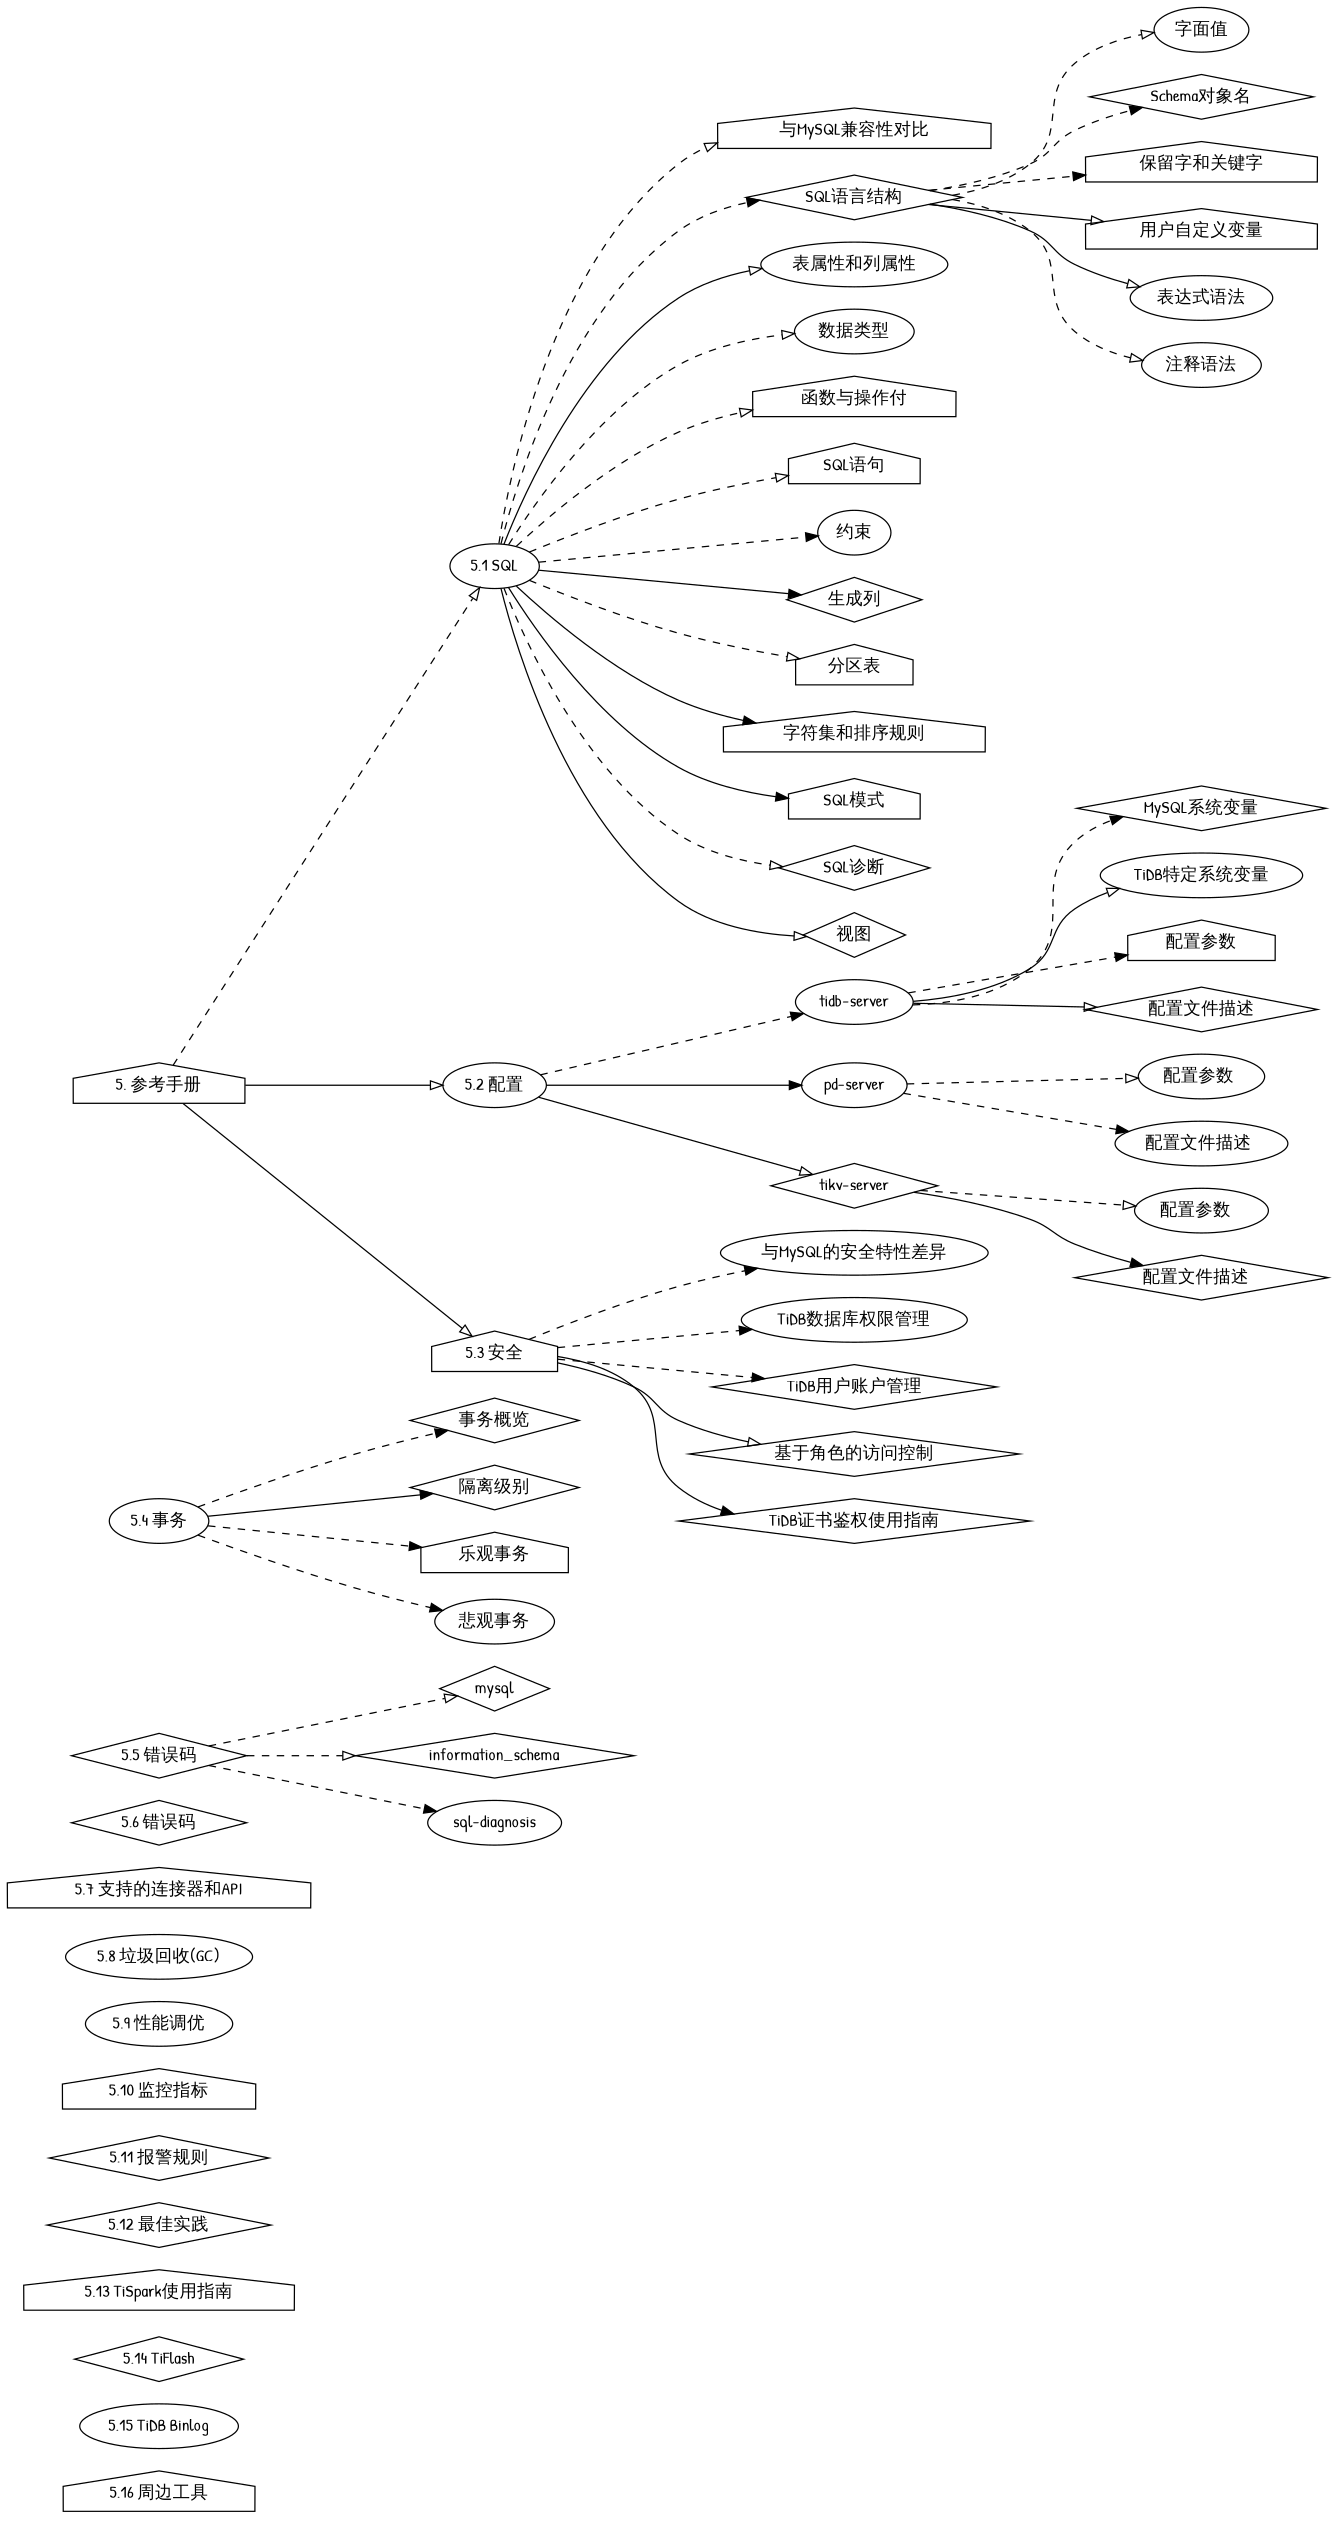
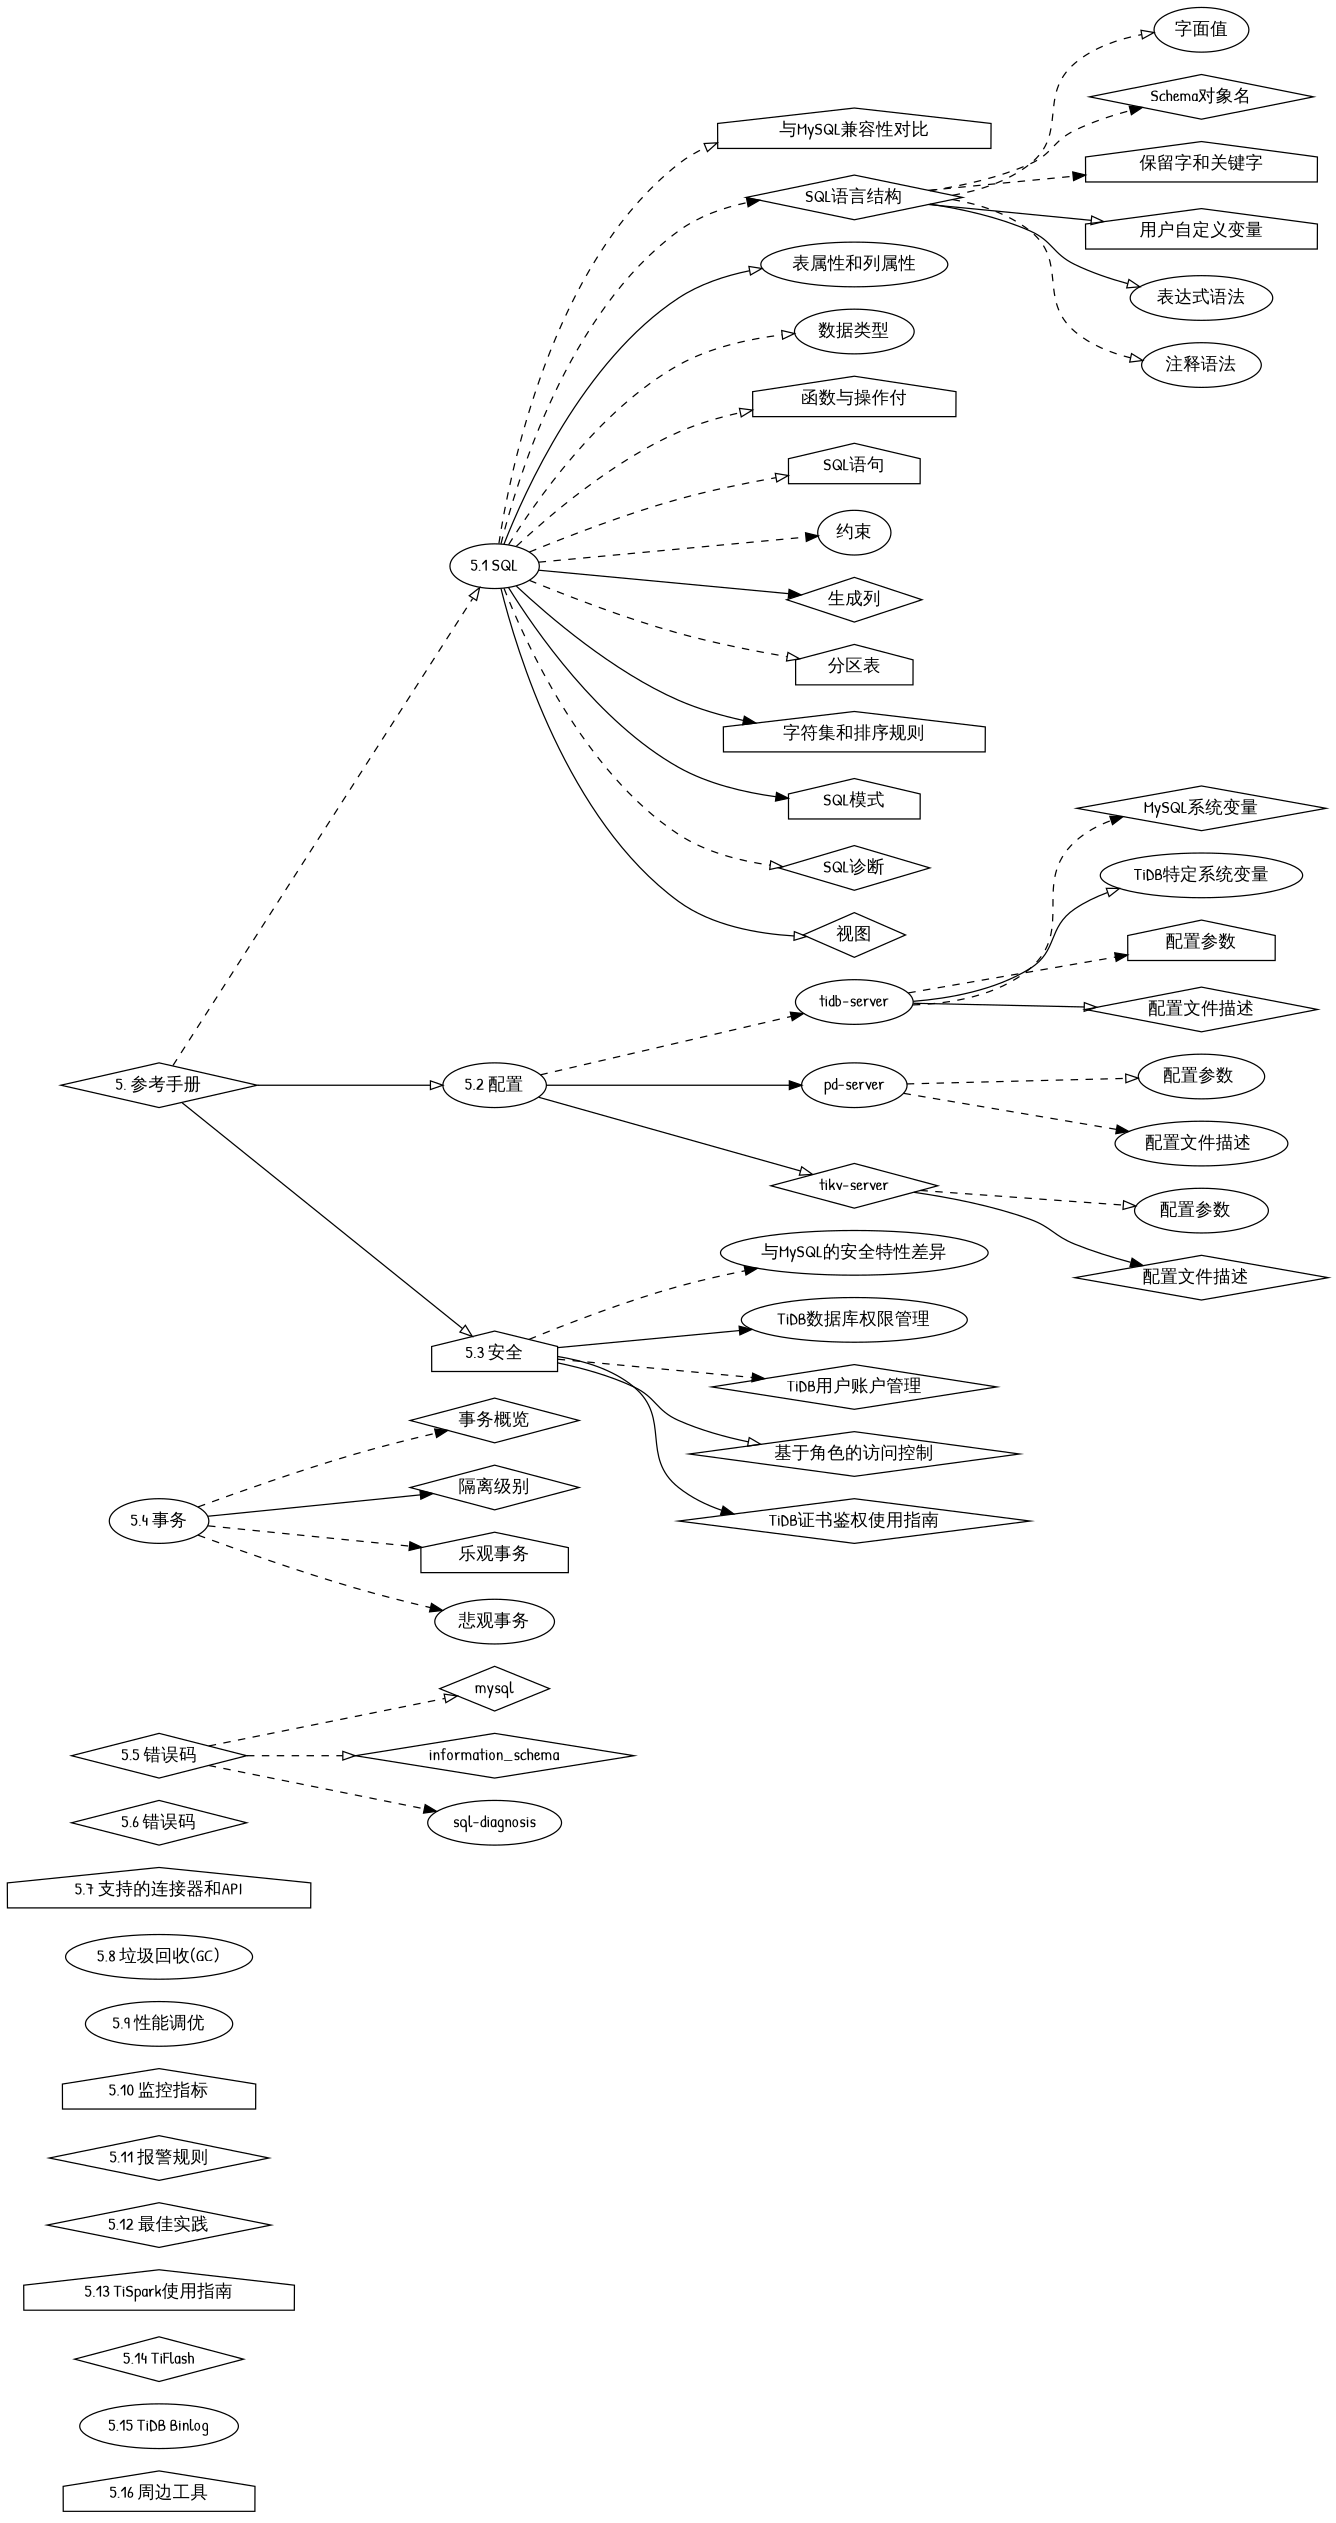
(159, 1085) -> (159, 1085)
(648, 1339) -> (648, 1339)
